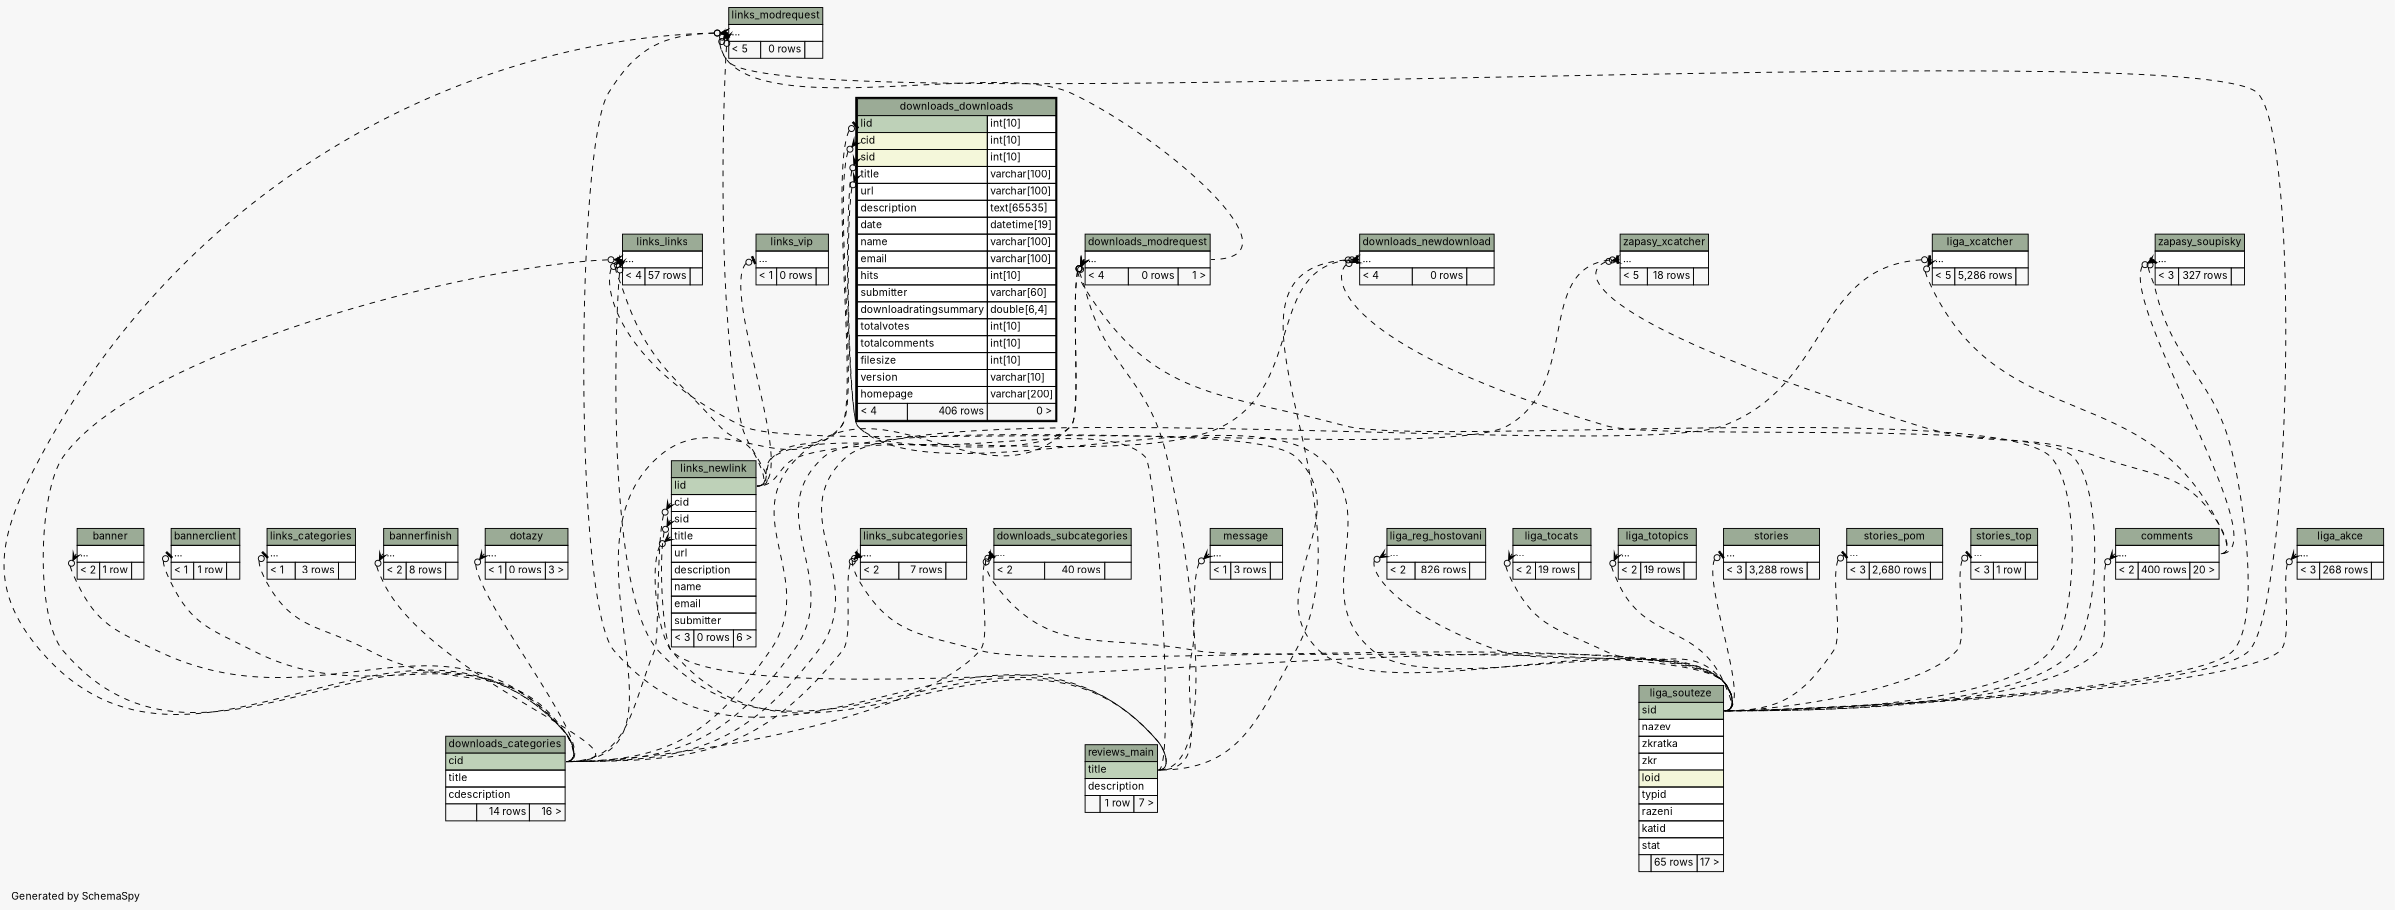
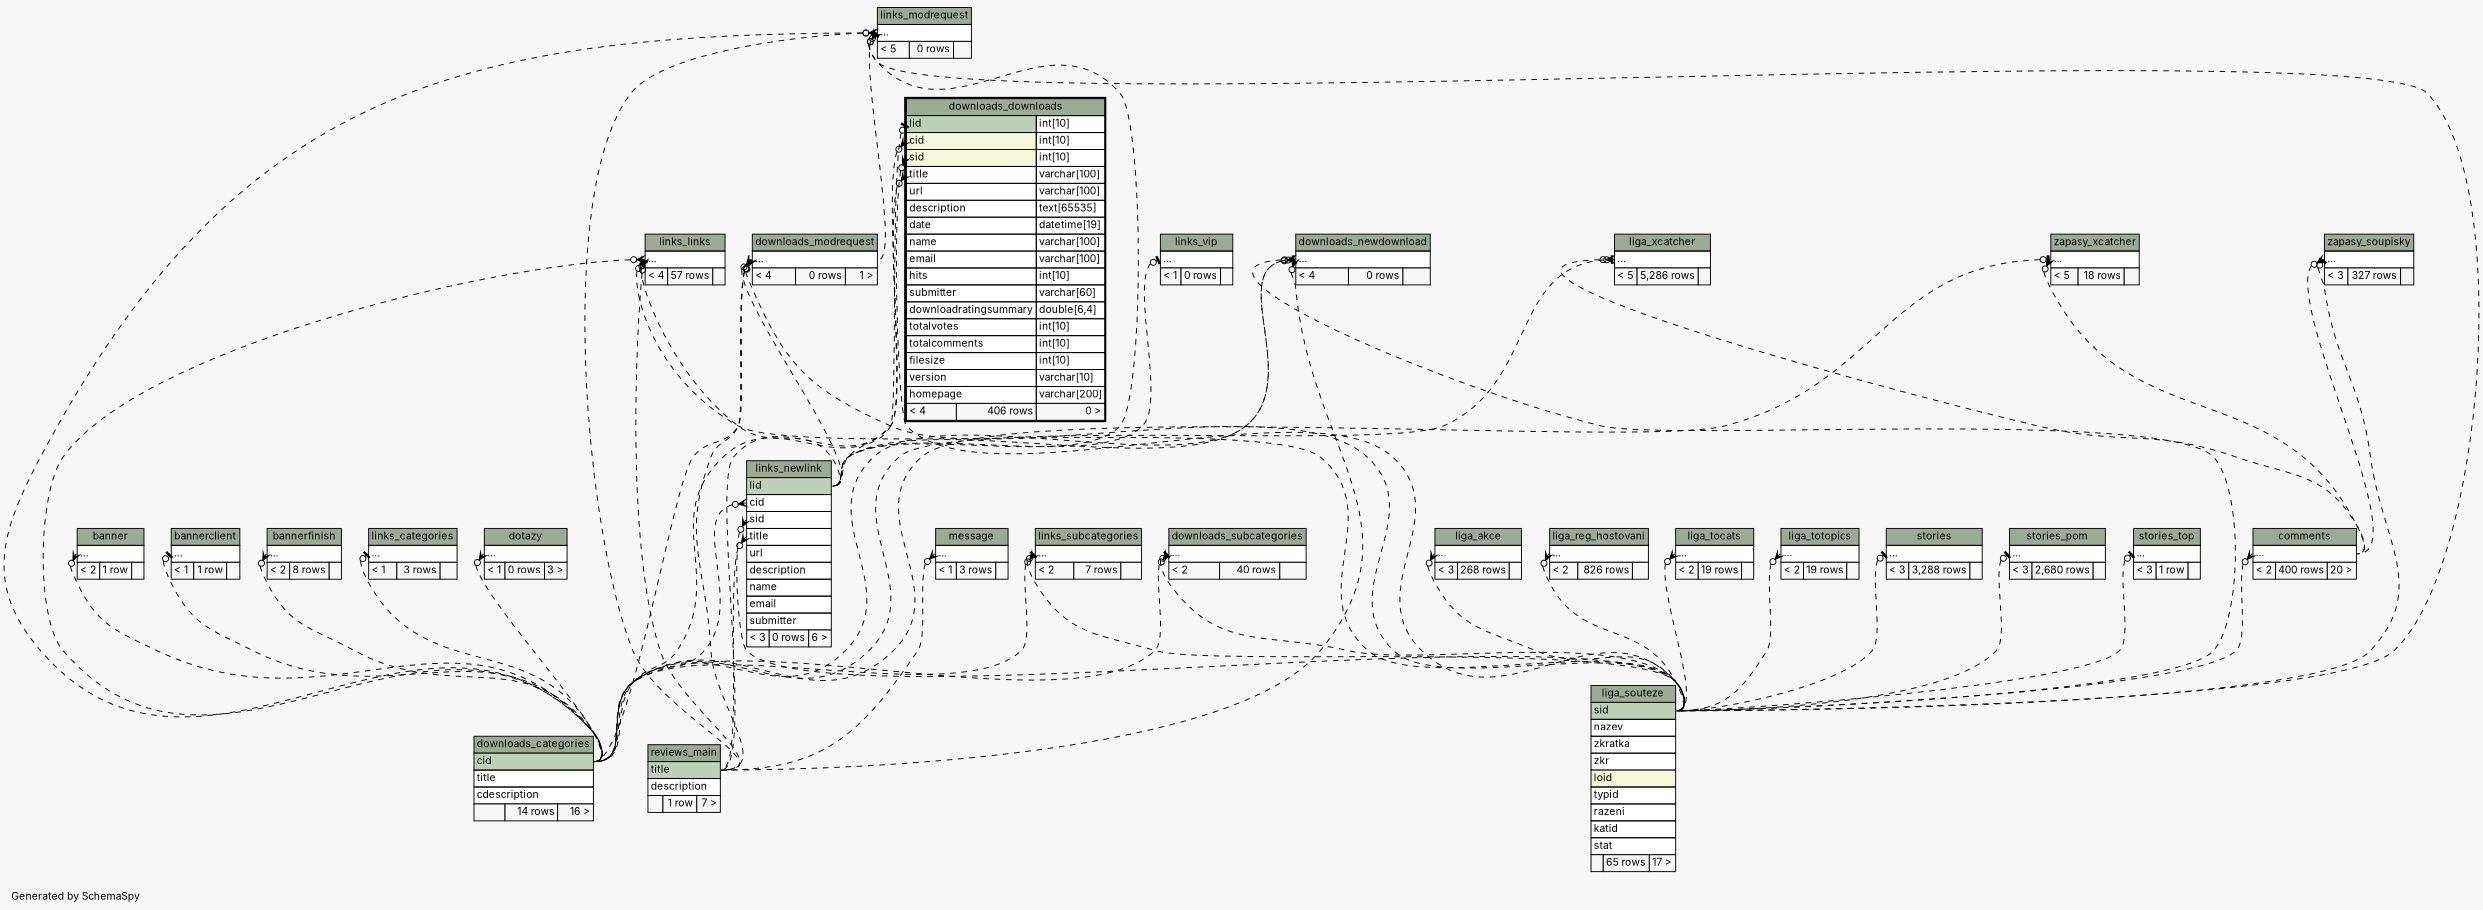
none -> (867, 466)
